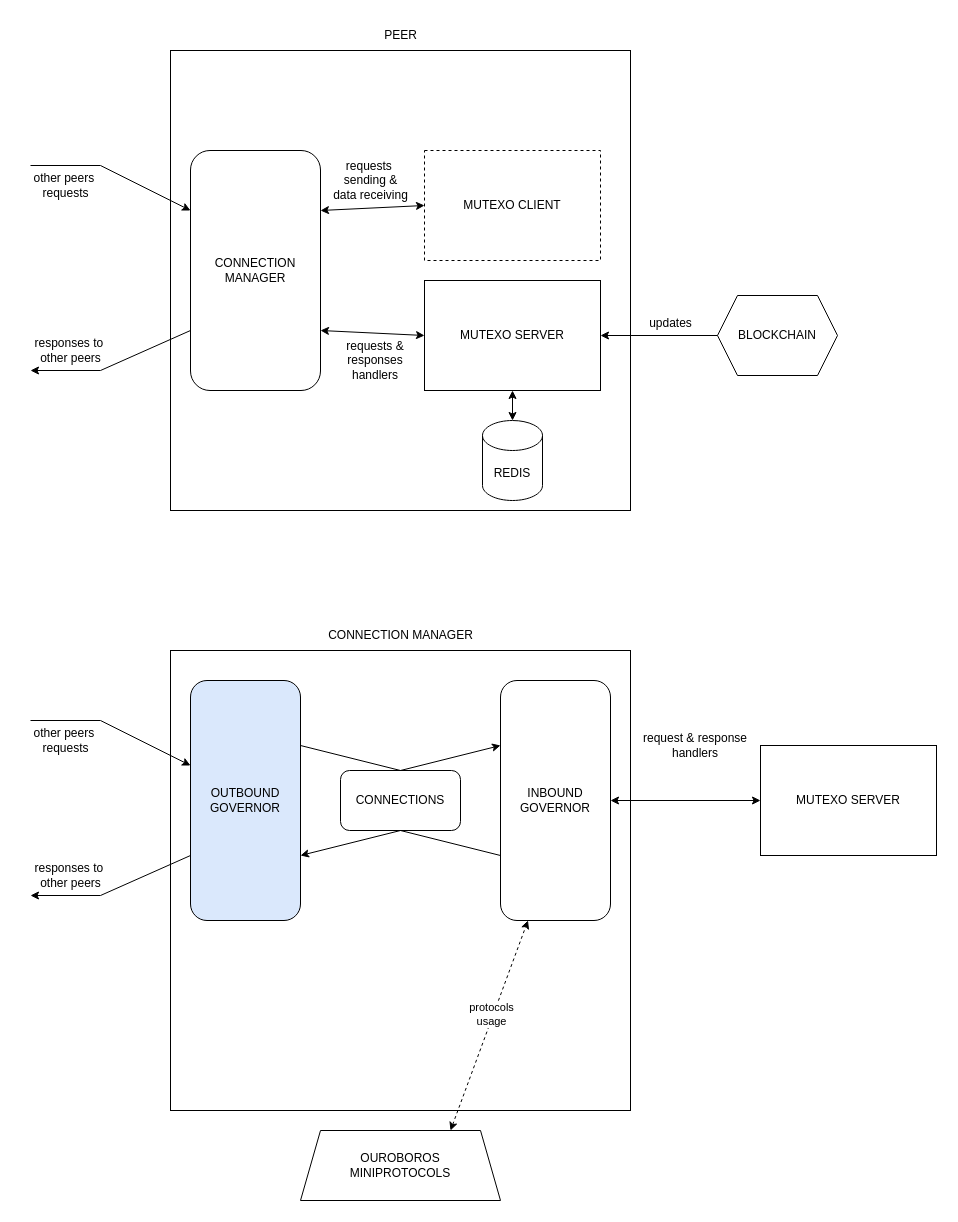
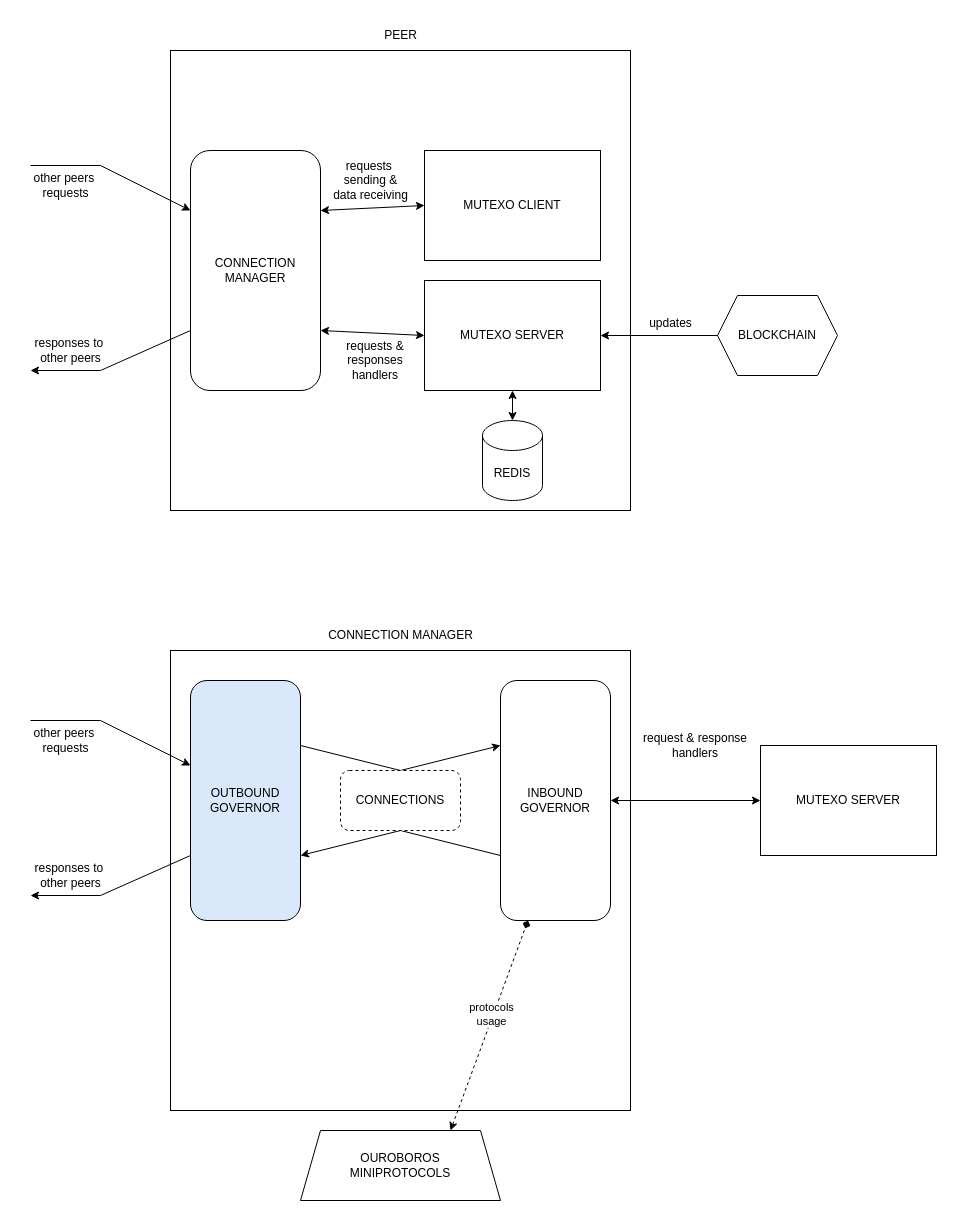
(513, 206) -> (513, 206)
(401, 801) -> (401, 801)
(525, 928) -> (525, 929)
